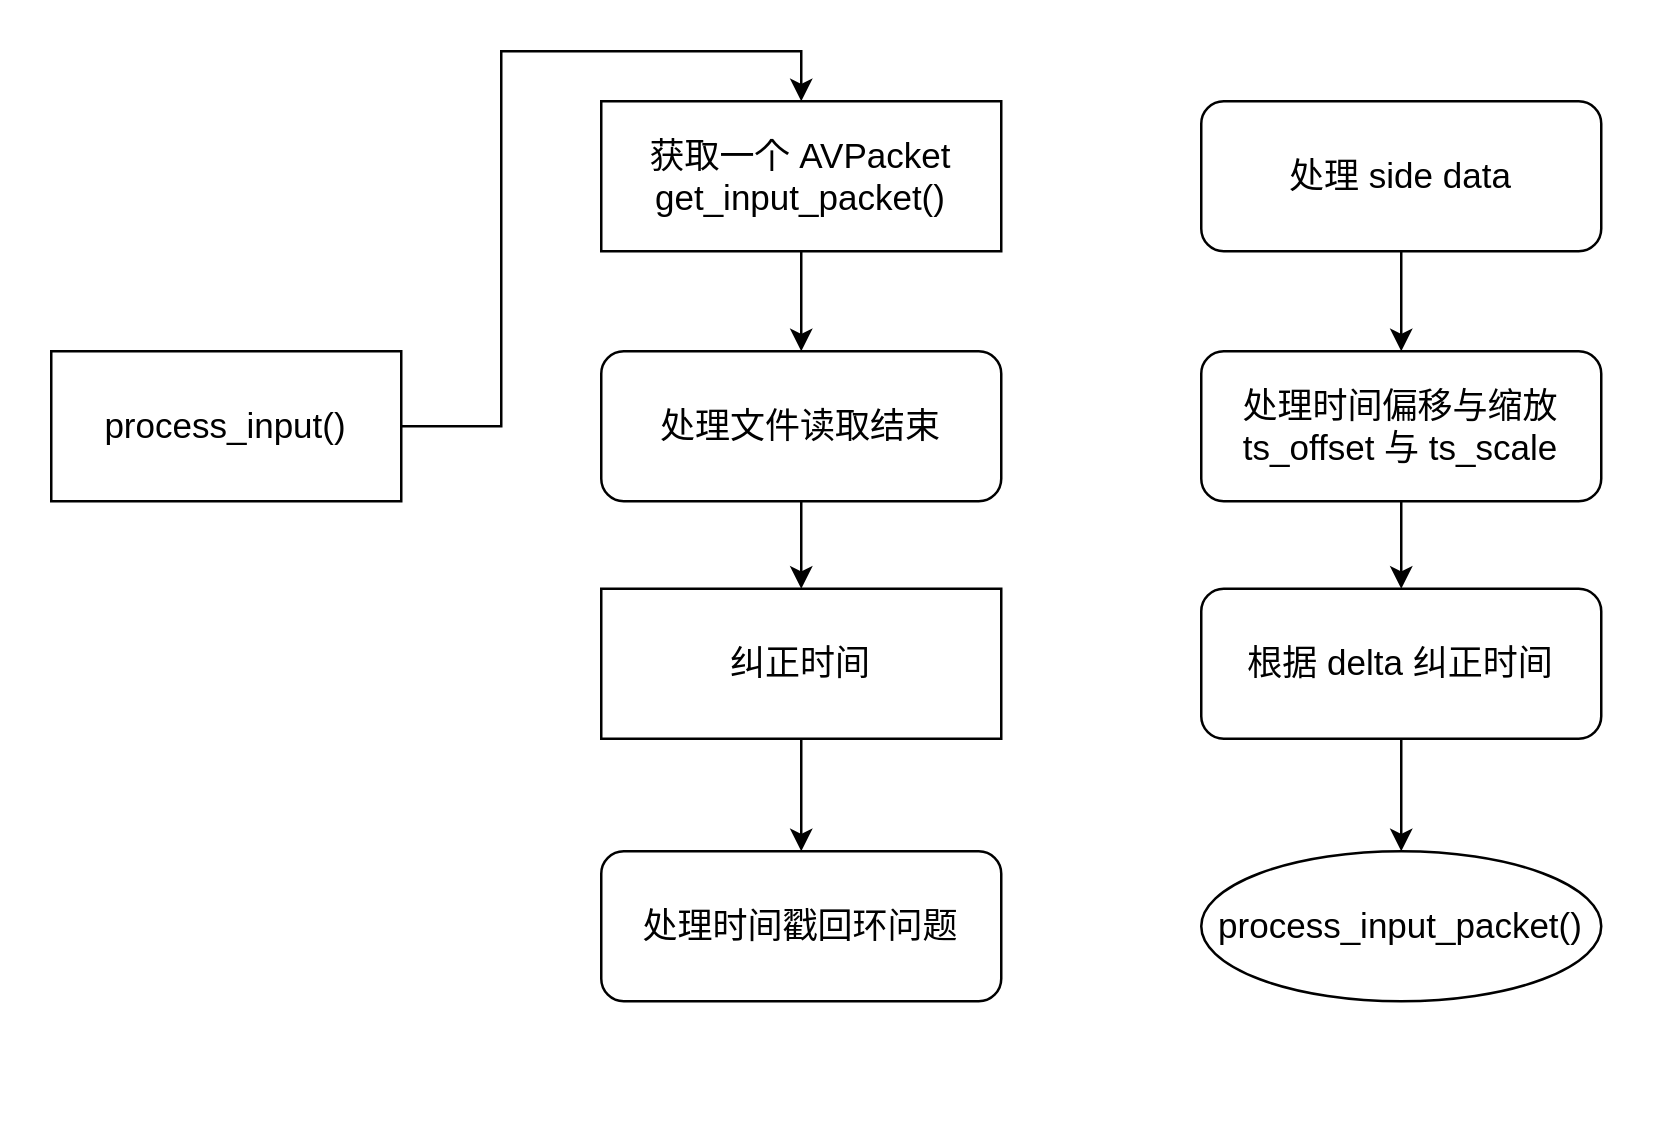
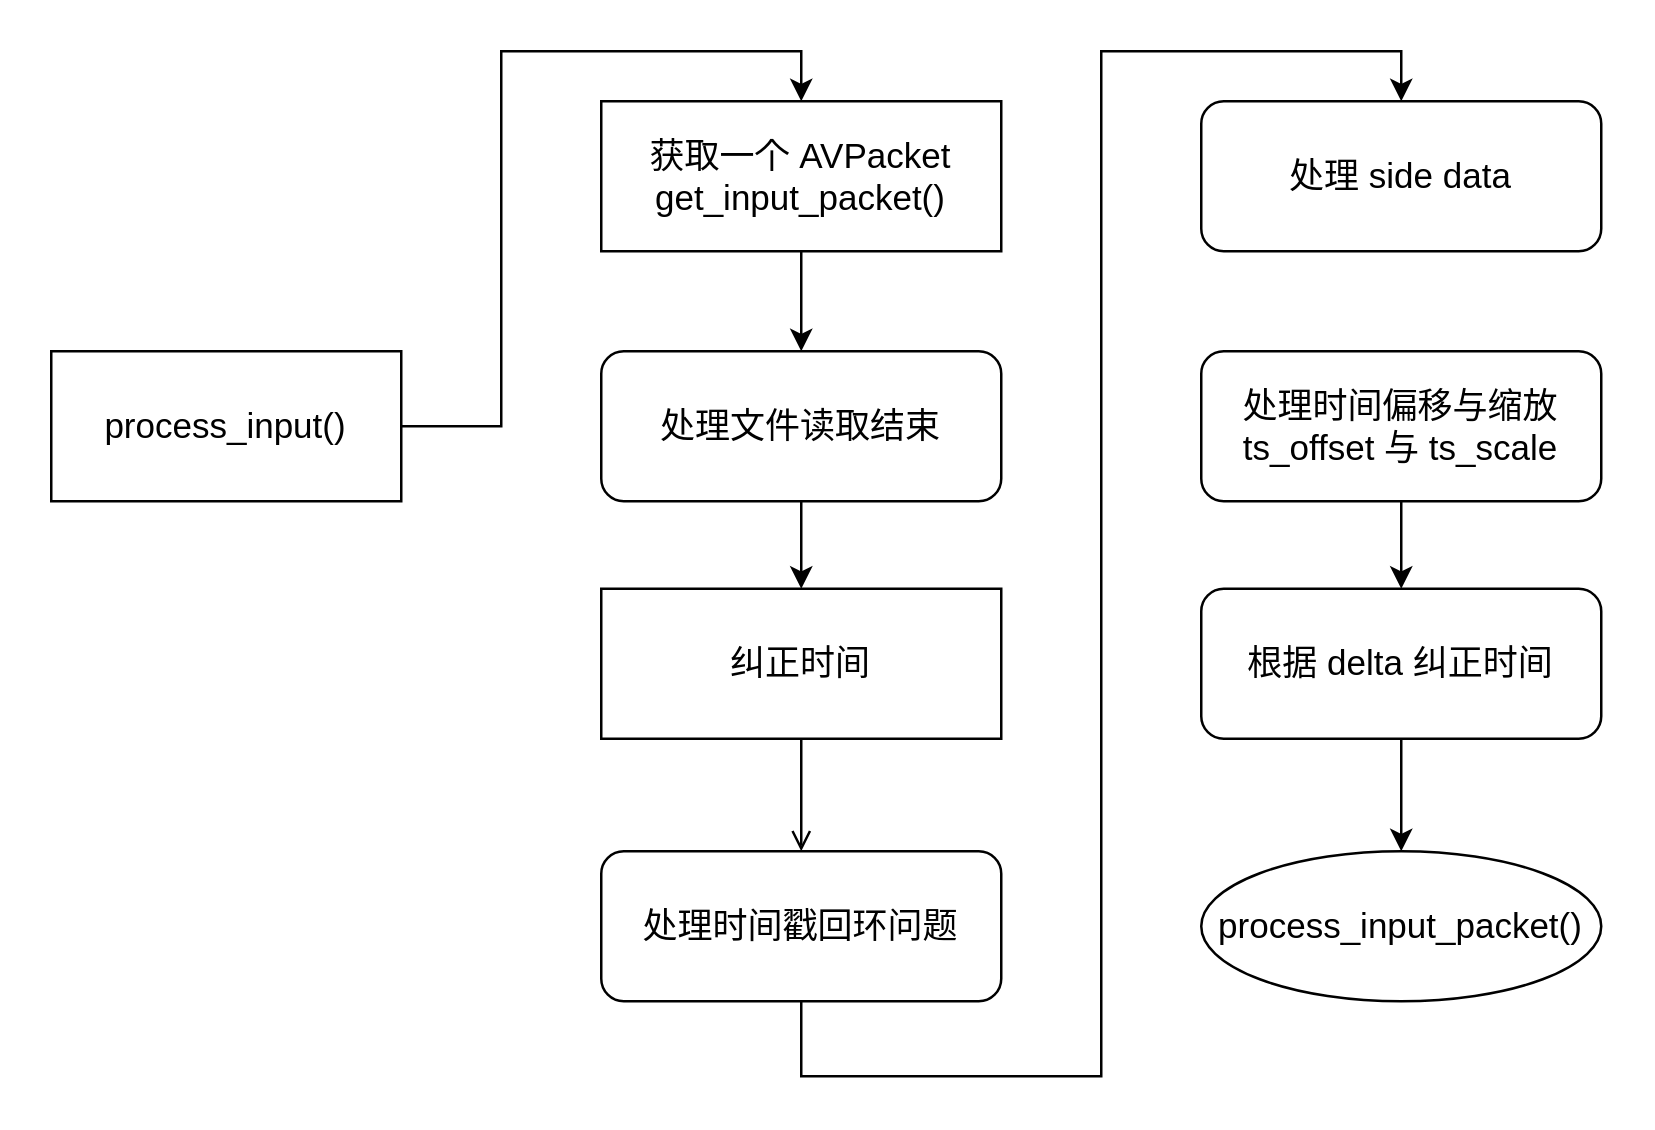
(1401, 293) -> none
none -> (1101, 584)
(801, 833) -> (801, 837)
